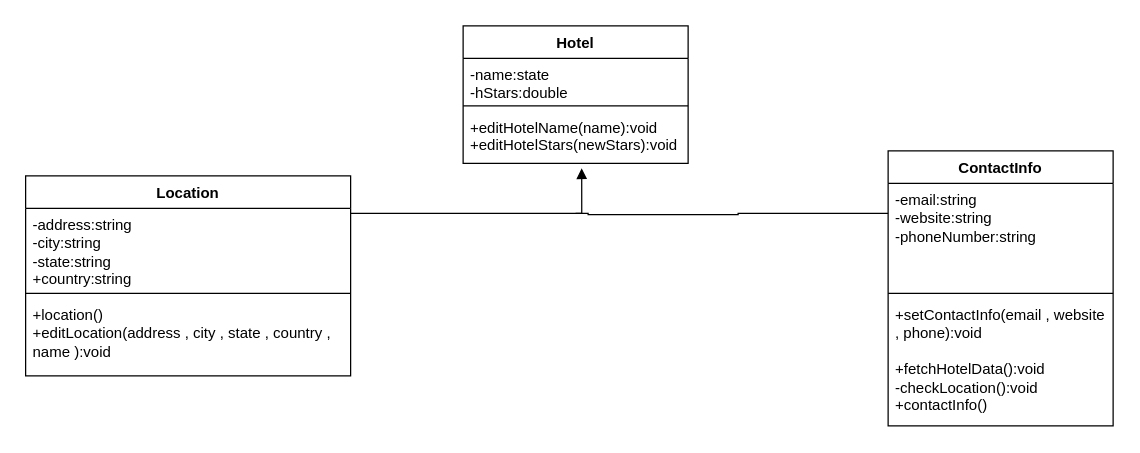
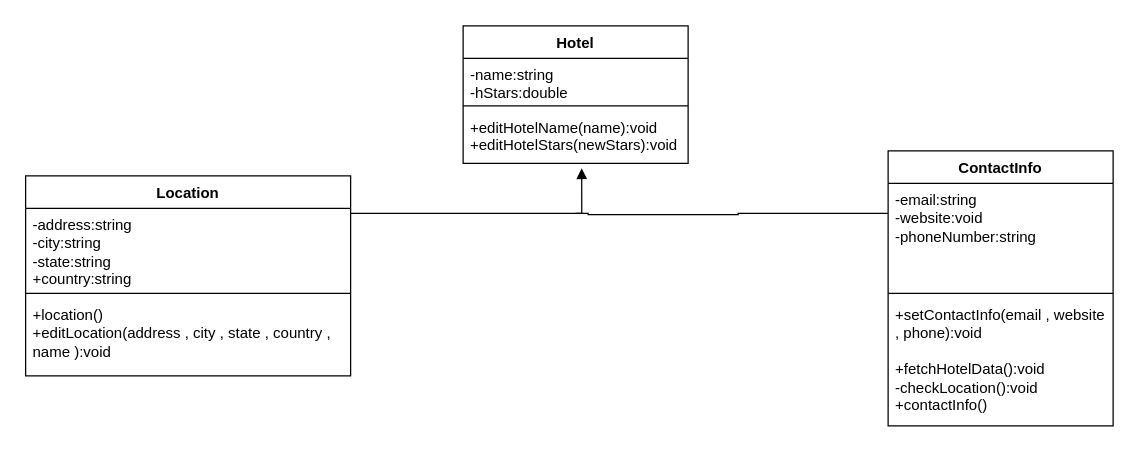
(526, 85) -> (526, 85)
(972, 219) -> (972, 219)
